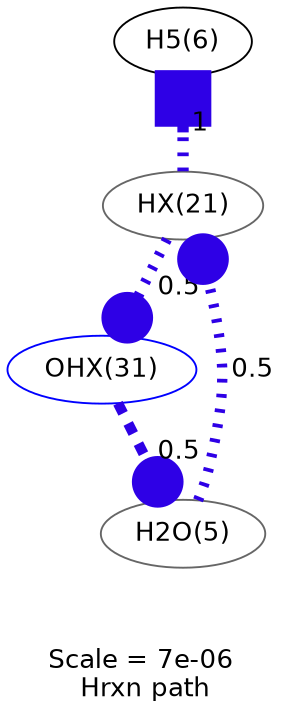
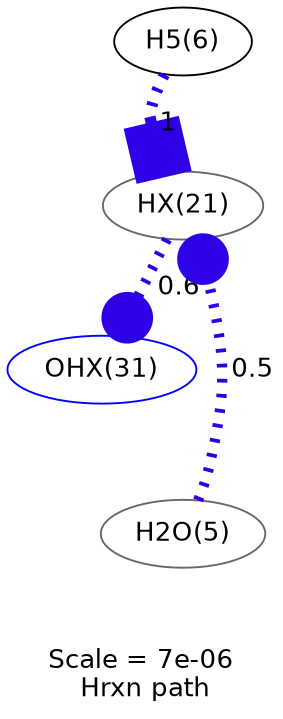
(183, 152) -> (155, 95)
(175, 288) -> (175, 288)
(133, 433) -> none
